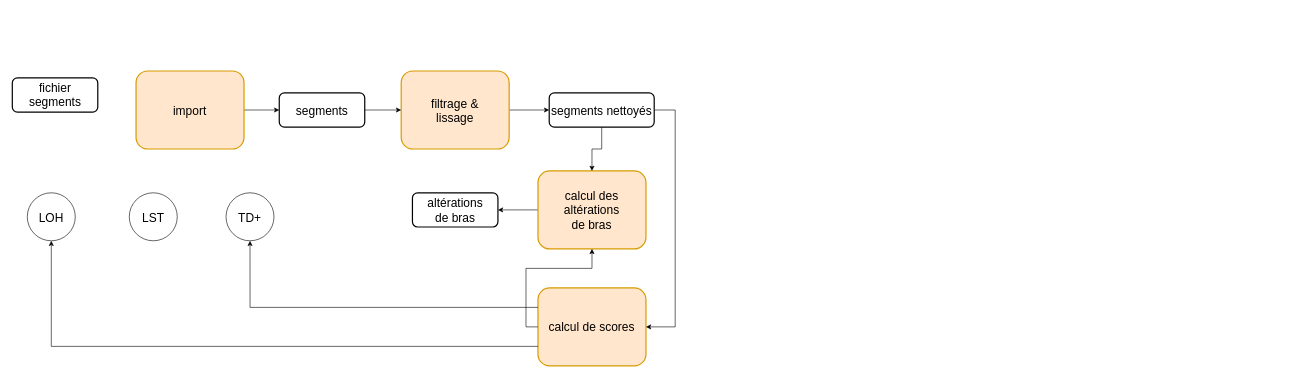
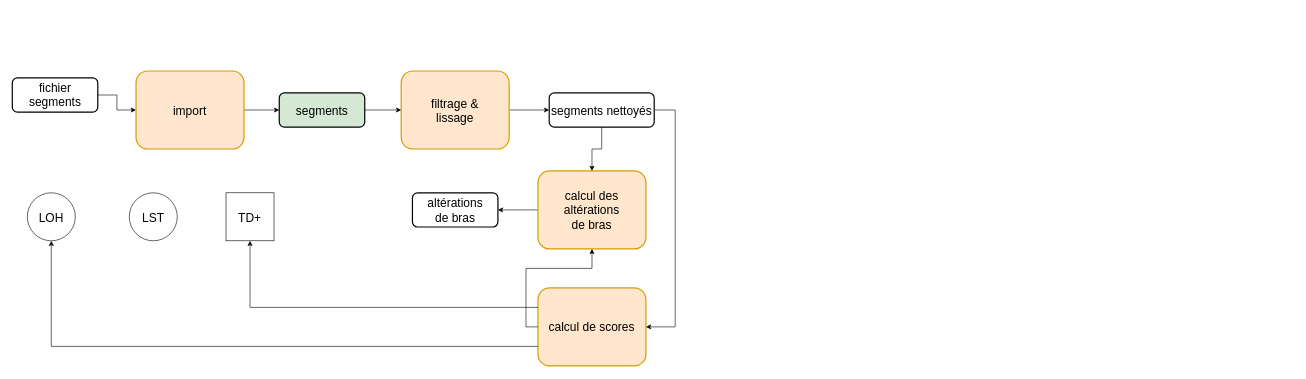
none -> (116, 95)
(322, 110) -> (322, 110)
(250, 217) -> (250, 217)
